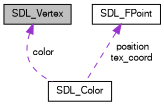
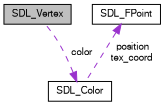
(30, 63) -> (61, 47)
